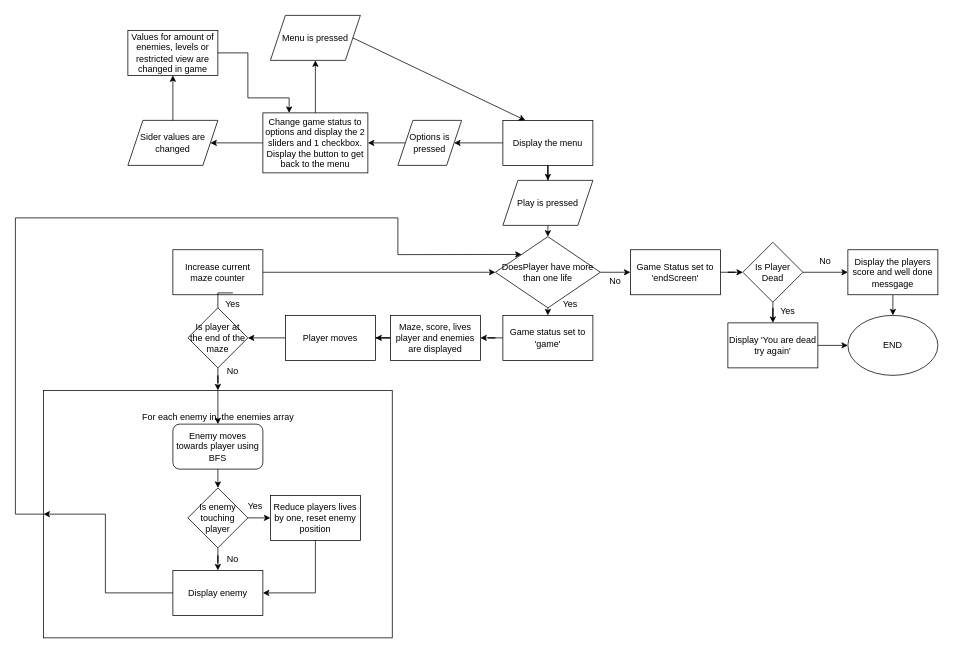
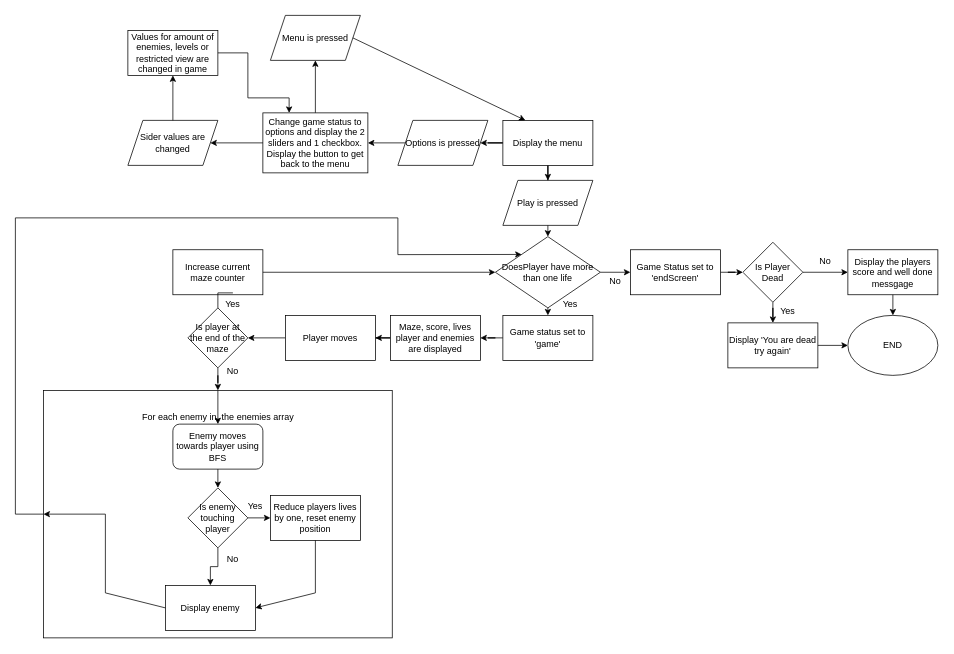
(430, 143) -> (443, 143)
(218, 593) -> (210, 608)
